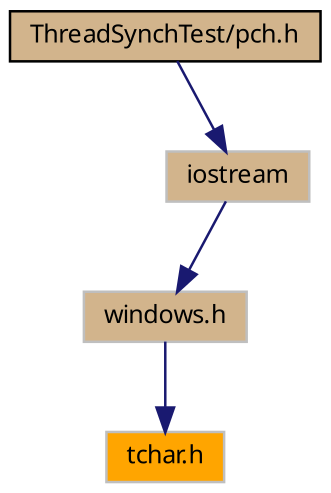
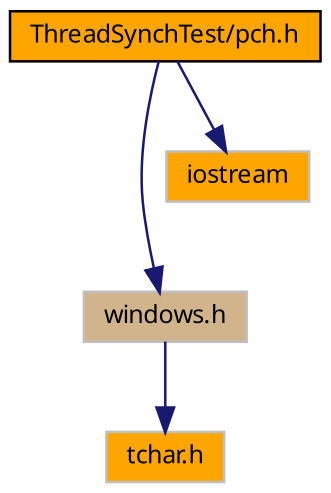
(165, 36) -> (165, 36)
(238, 177) -> (238, 177)
(208, 236) -> (142, 164)
